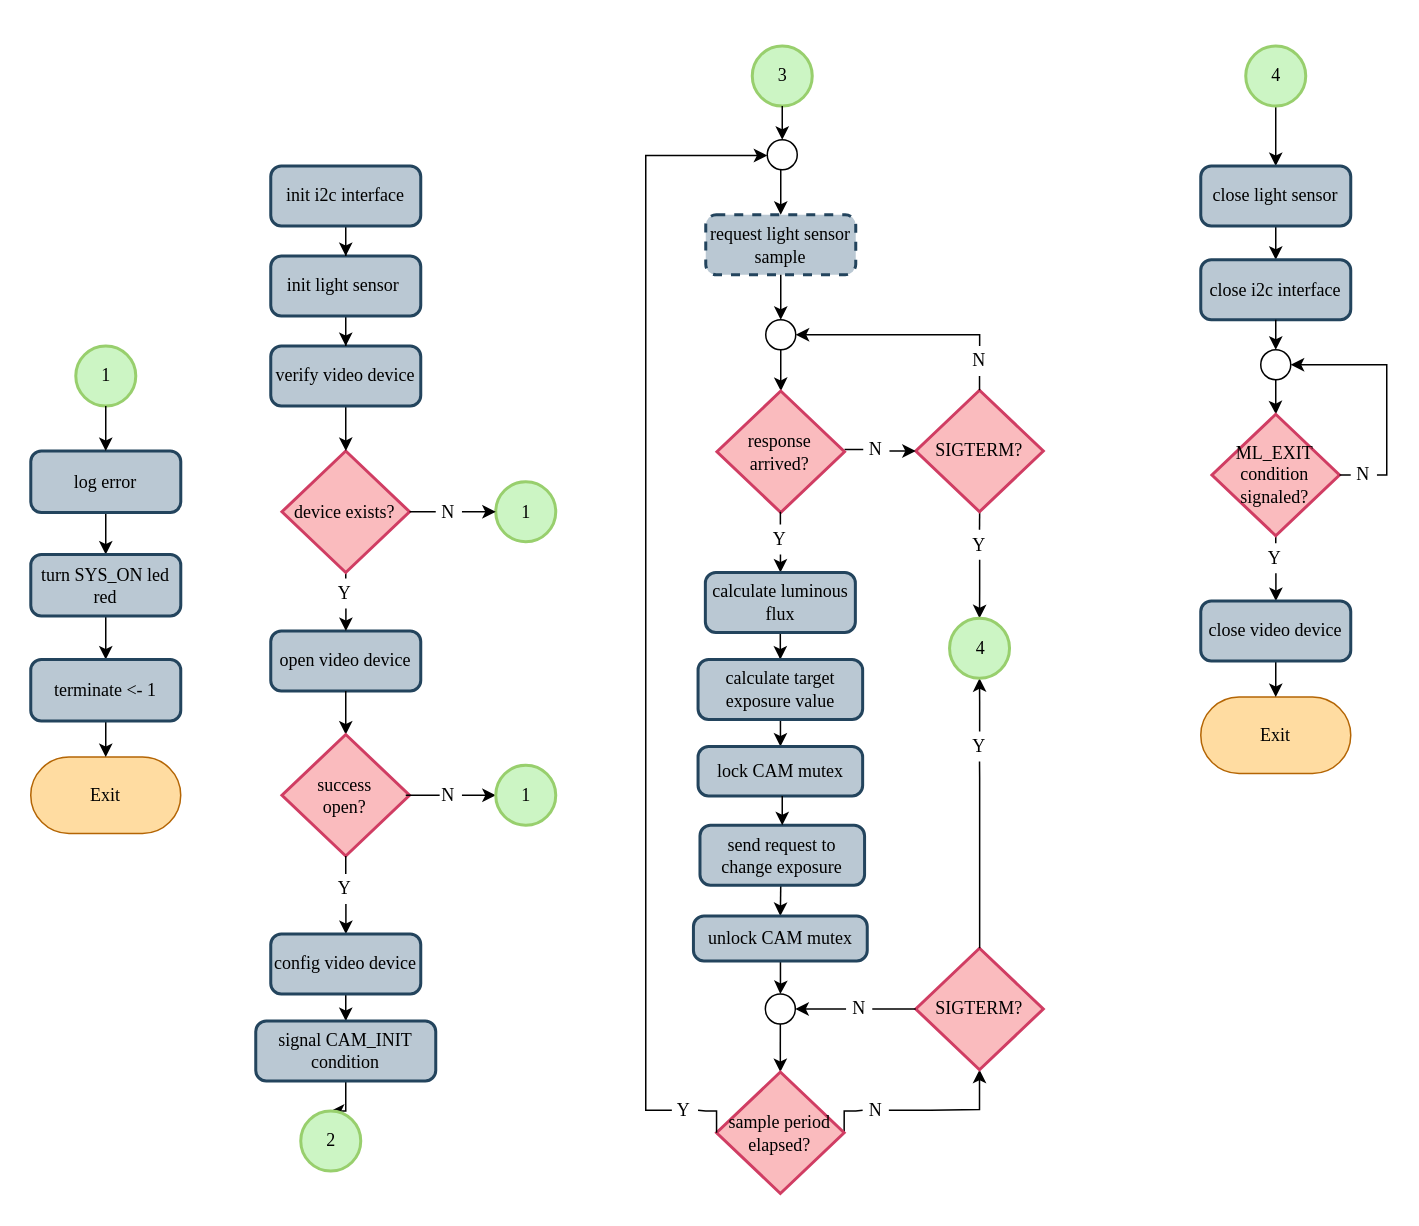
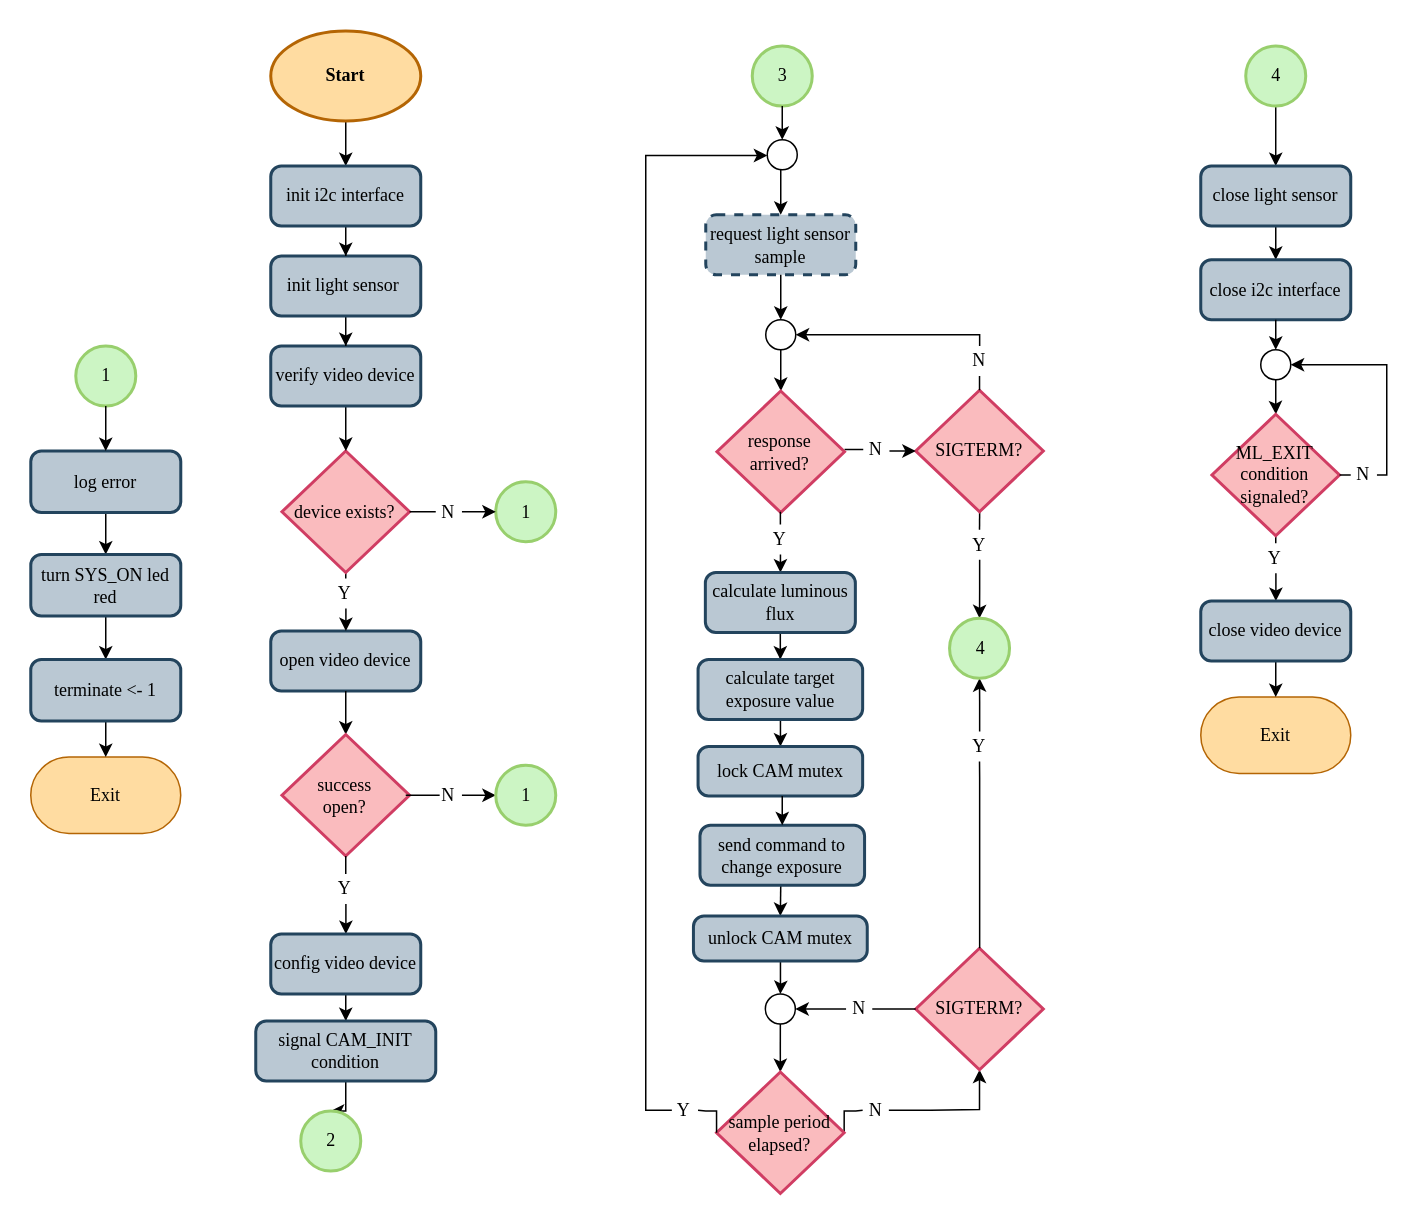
none -> (346, 76)
none -> (346, 149)
(782, 856) -> (782, 856)
